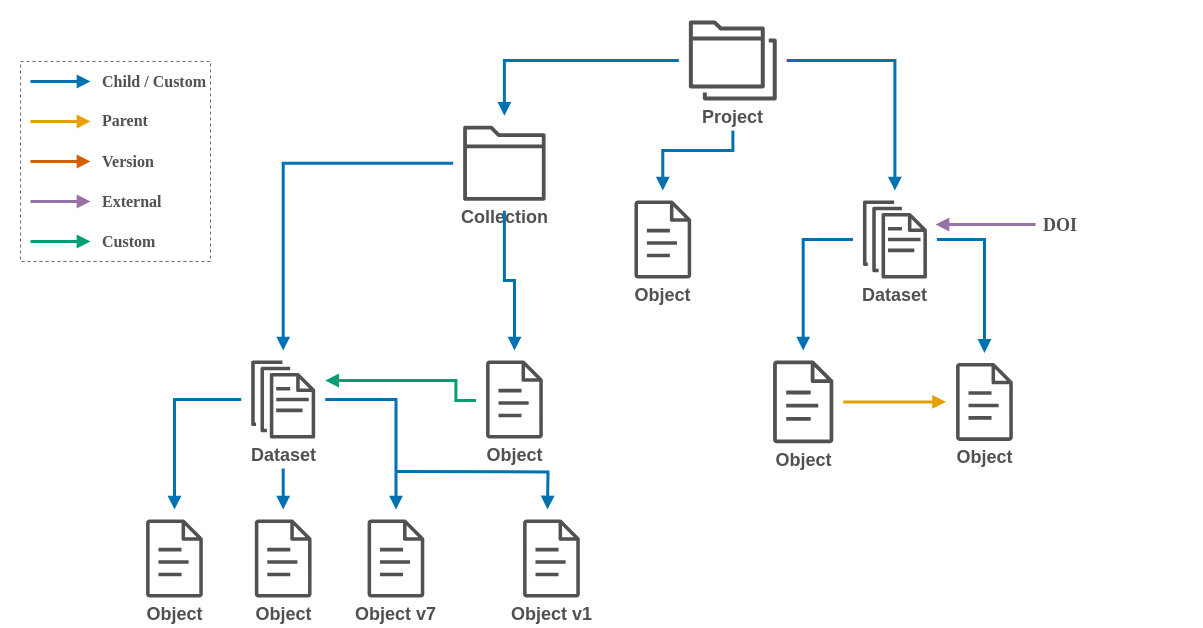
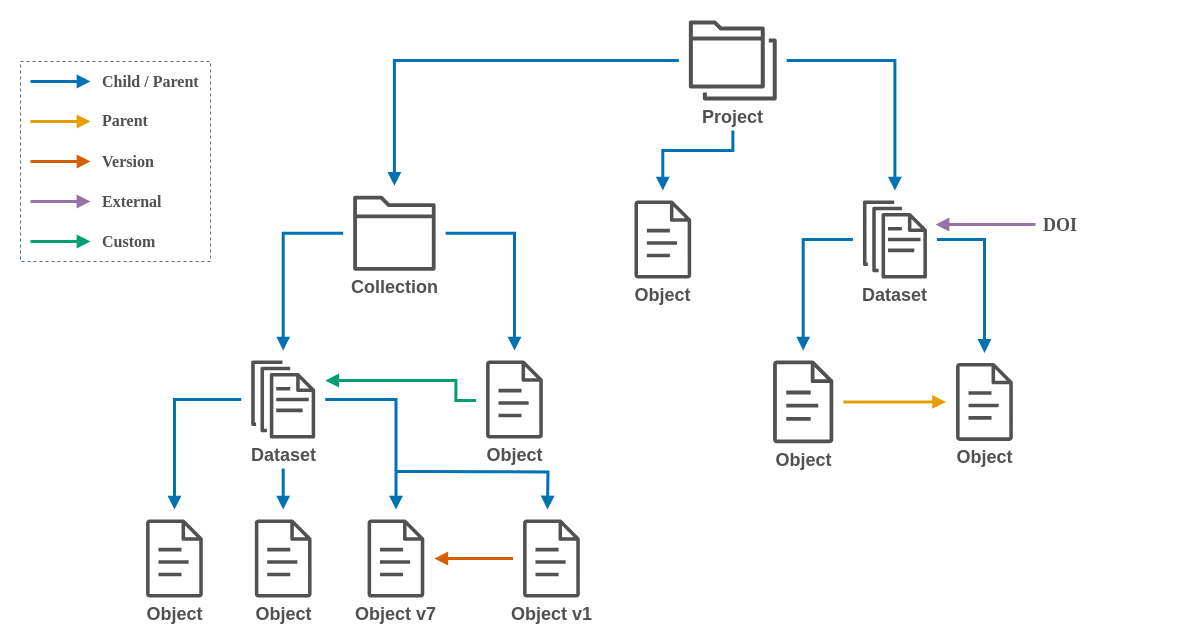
(143, 82) -> (143, 82)
(504, 163) -> (394, 233)
none -> (480, 559)
